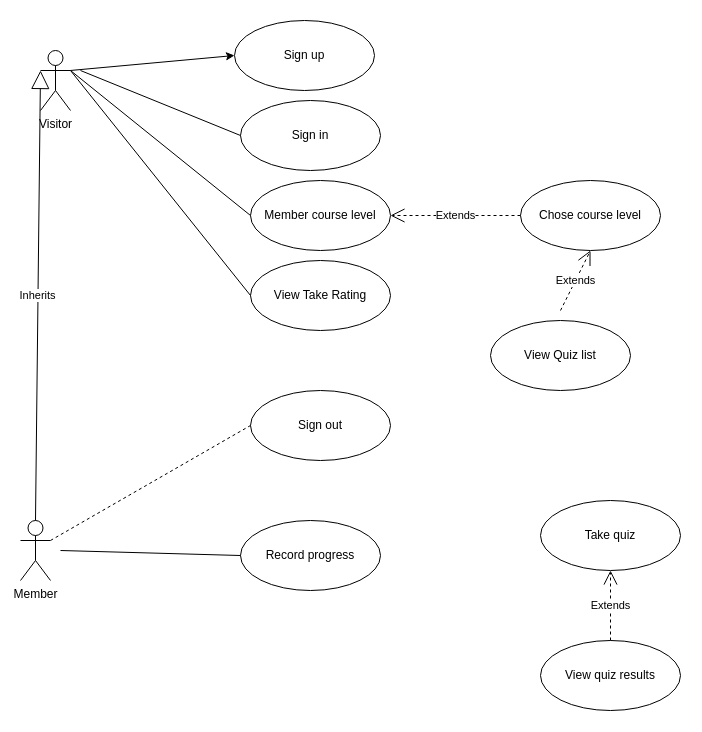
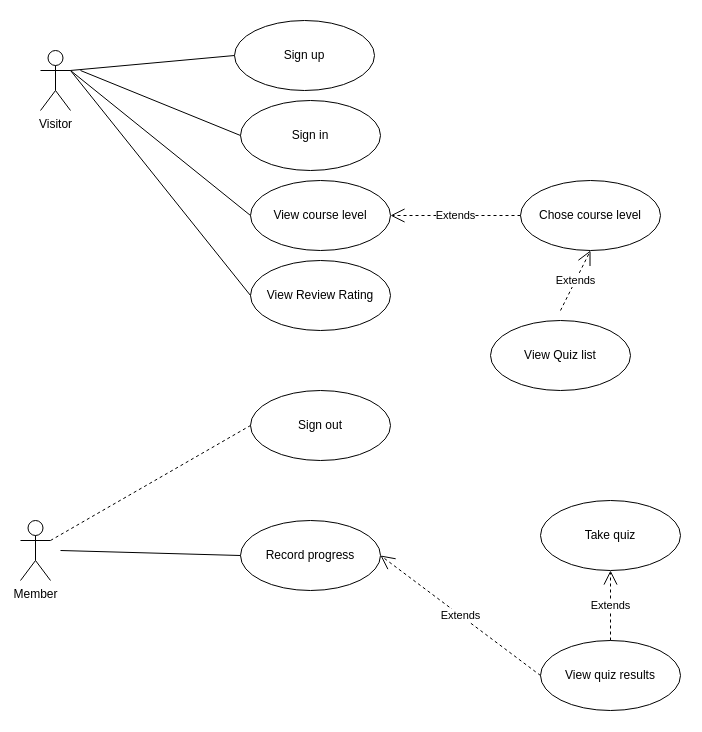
(226, 56) -> (228, 56)
(321, 216) -> (321, 216)
(321, 296) -> (321, 296)
(38, 305) -> none
none -> (462, 616)
